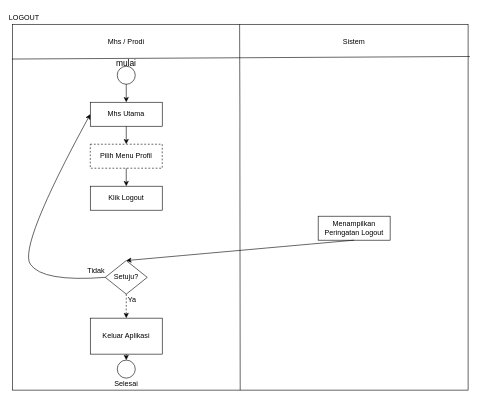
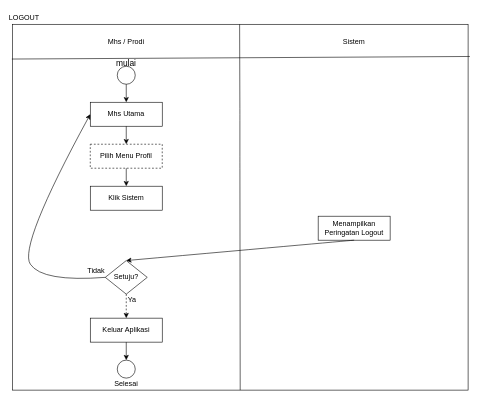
(126, 198) -> (126, 198)
(126, 336) -> (126, 330)
